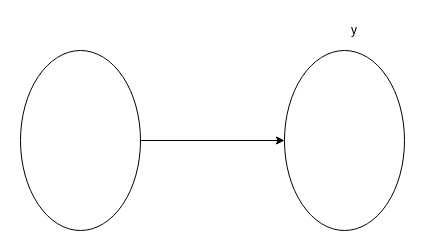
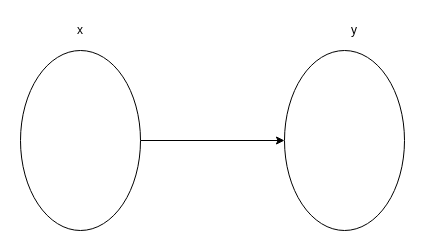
none -> (81, 31)
